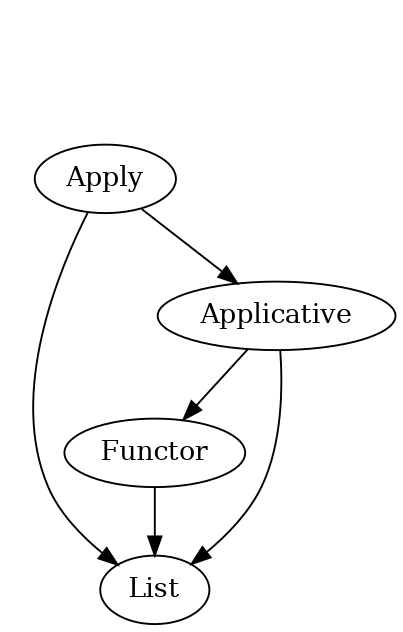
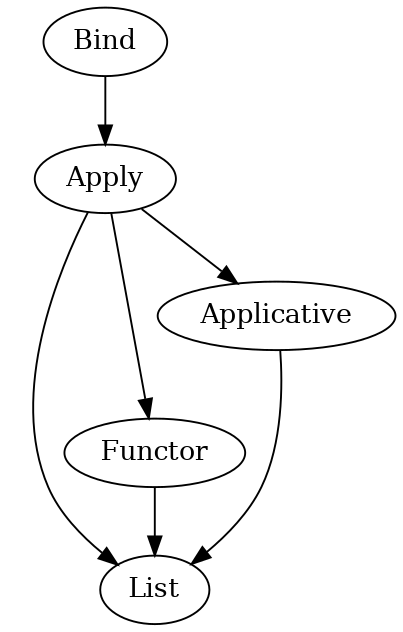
none -> (105, 42)
(222, 377) -> (128, 306)
